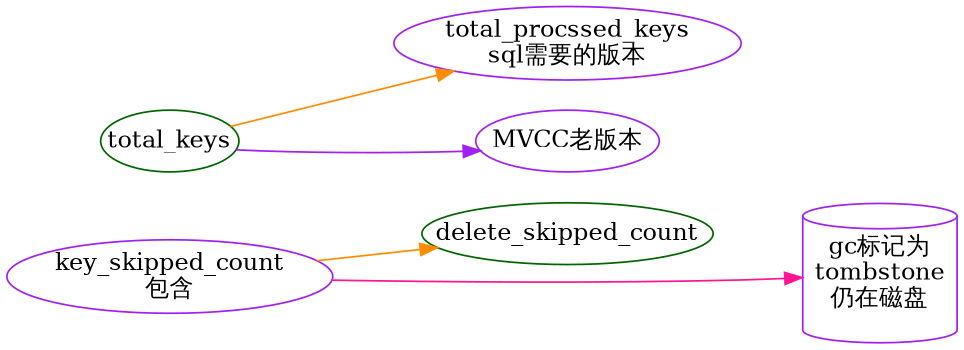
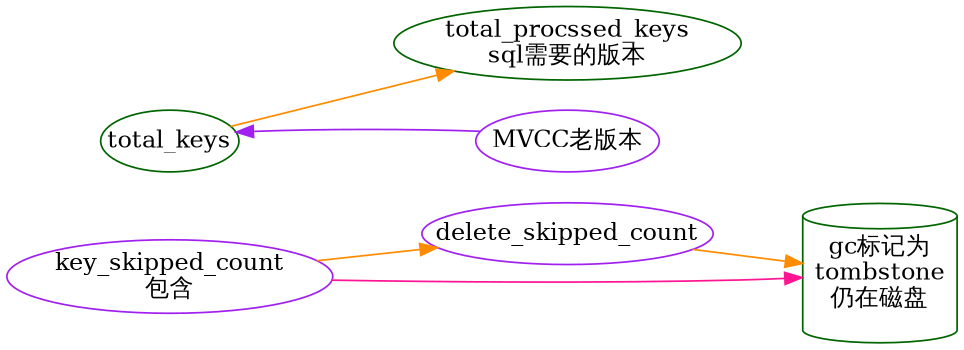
(568, 43) -> (568, 43)
(350, 153) -> (367, 129)
(568, 234) -> (568, 234)
none -> (739, 255)
(880, 273) -> (880, 273)
